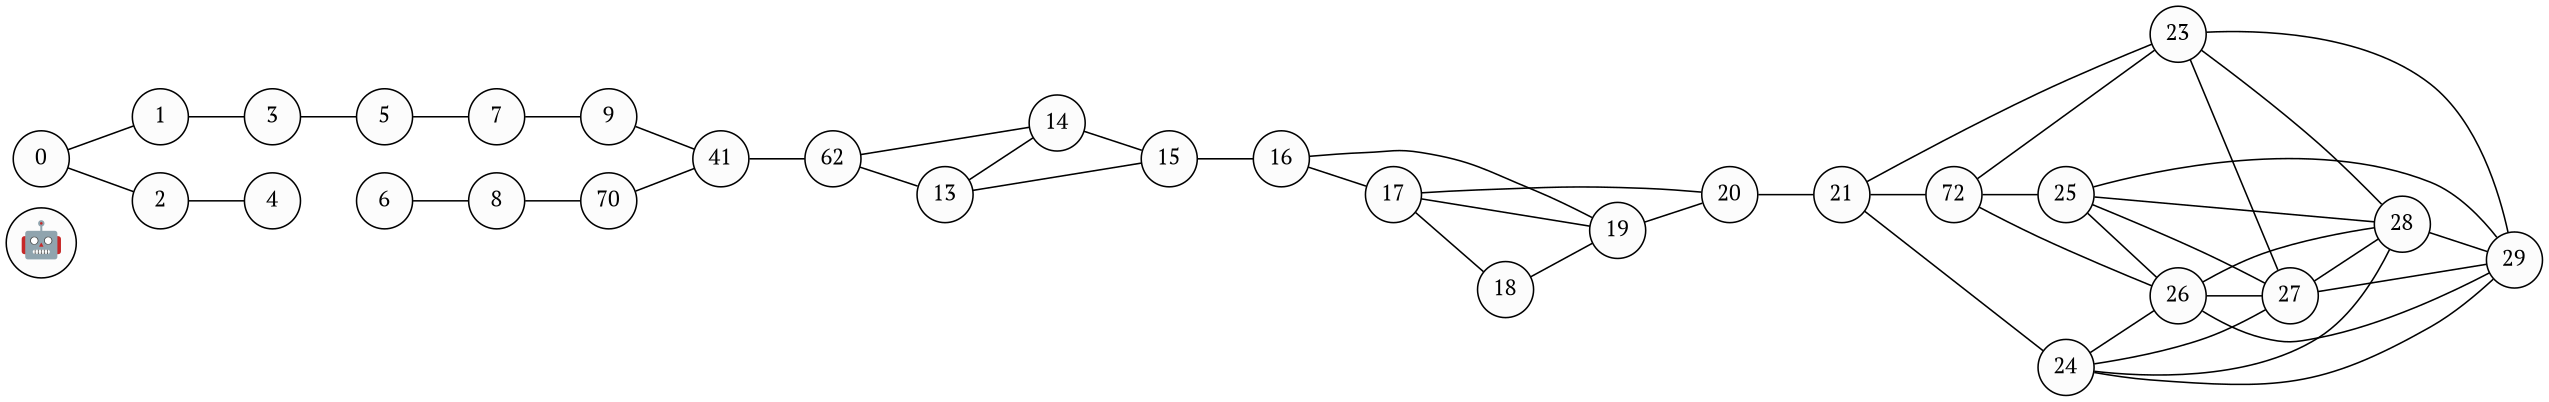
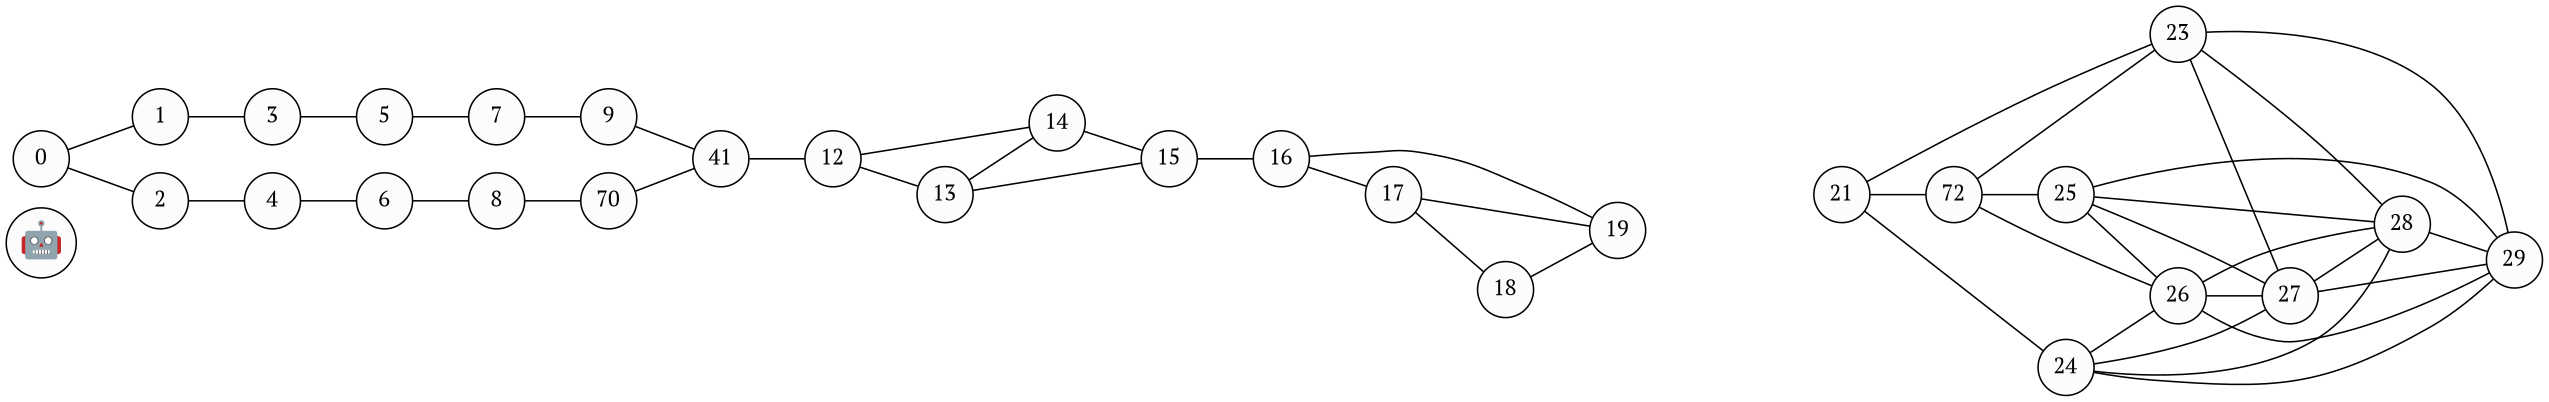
(833, 159) -> (833, 159)
(1730, 195) -> none
none -> (329, 201)
